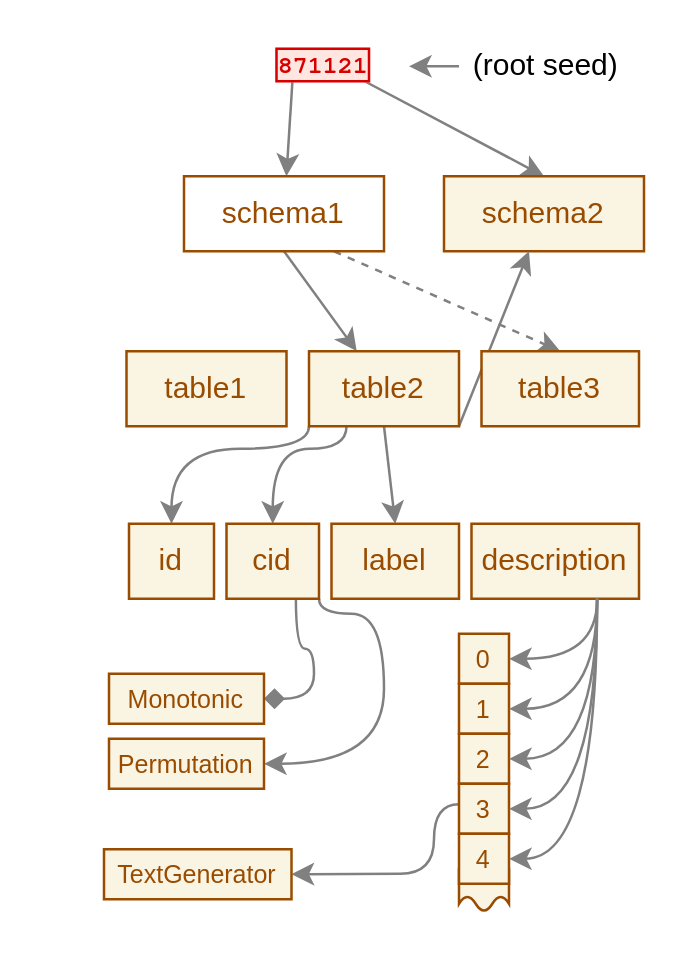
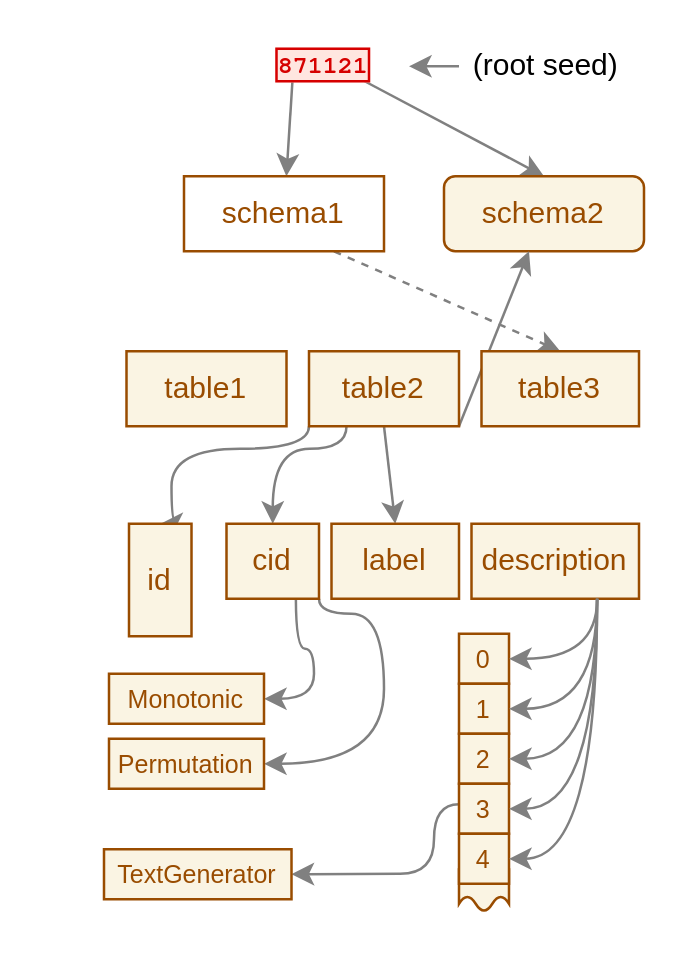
(544, 214) -> (544, 214)
(315, 294) -> none
(171, 561) -> (160, 580)
(299, 697) -> (297, 697)
